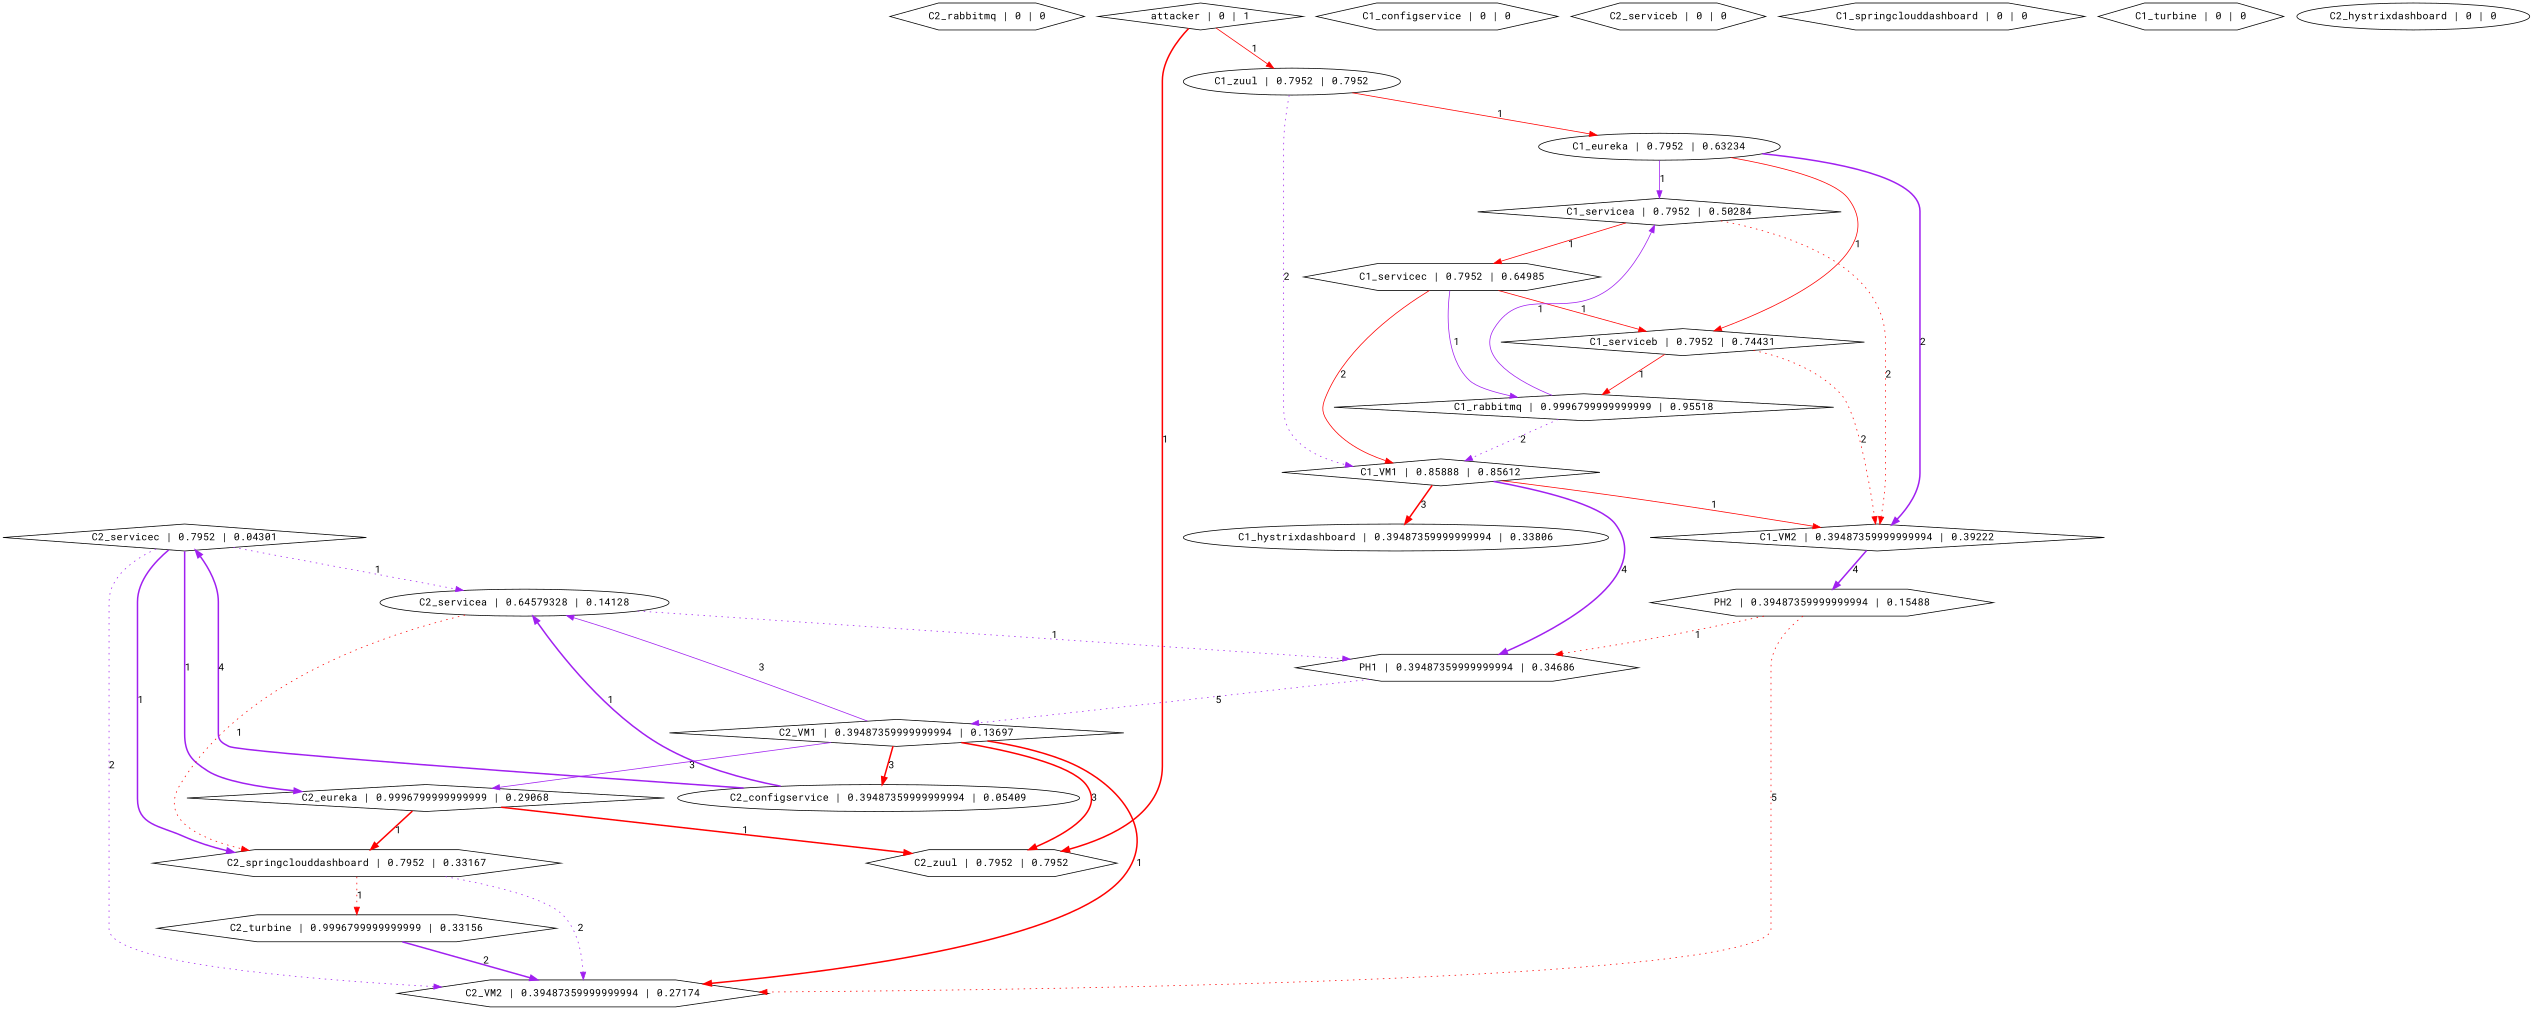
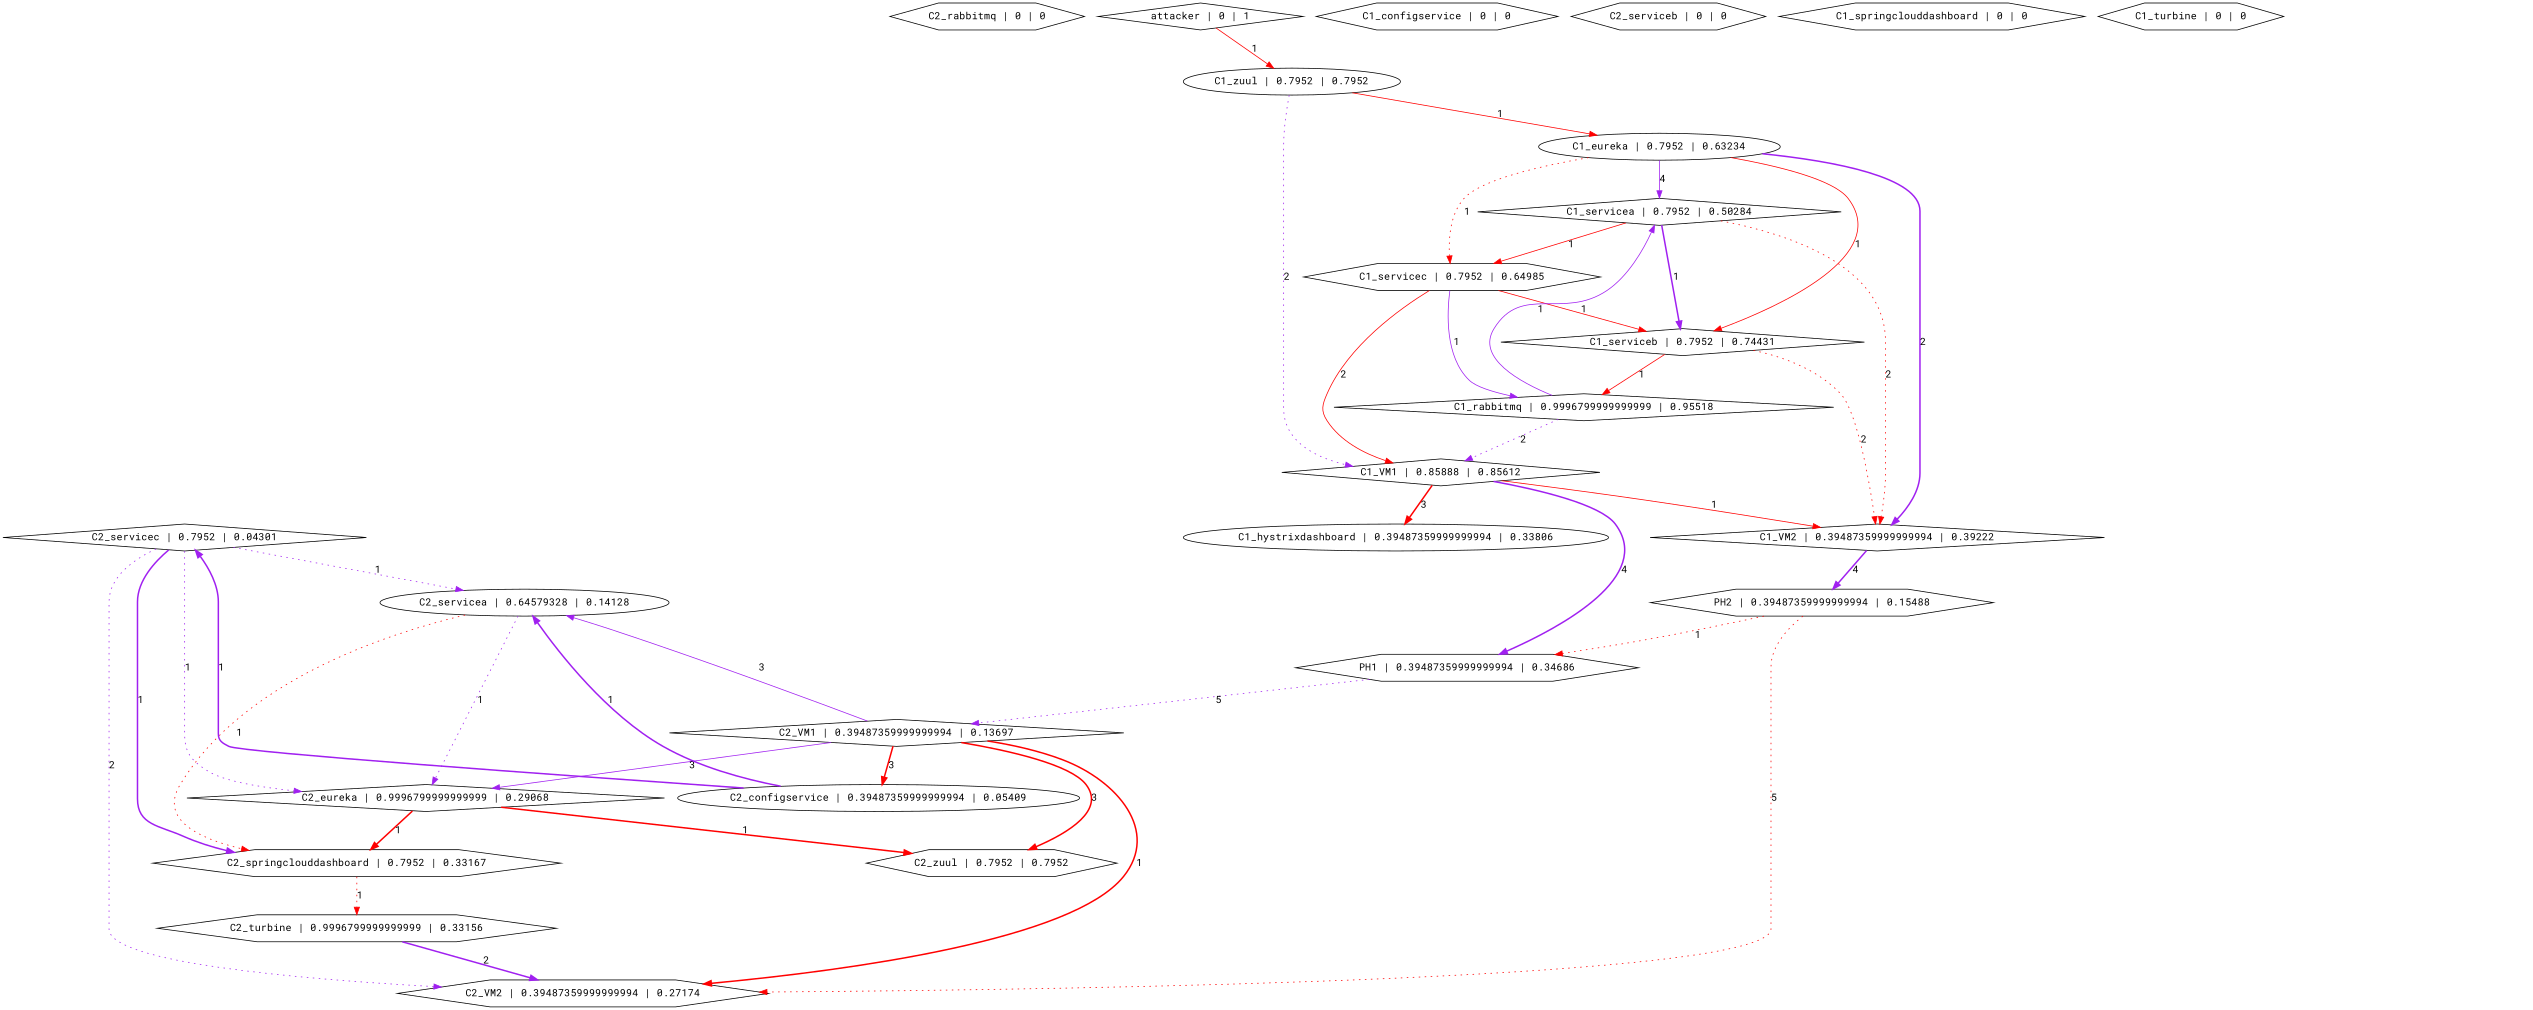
(2413, 16) -> none
(1663, 179) -> (1663, 179)
none -> (1495, 181)
none -> (1670, 273)
(1162, 461) -> none
(990, 635) -> (477, 697)
(222, 668) -> (222, 668)
(185, 710) -> (185, 710)
(536, 900) -> none
